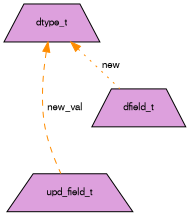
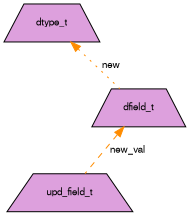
(43, 114) -> (101, 154)
